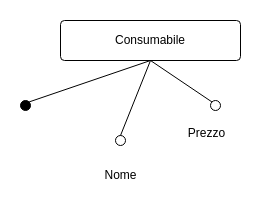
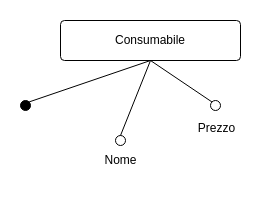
(206, 134) -> (216, 129)
(121, 176) -> (121, 161)
